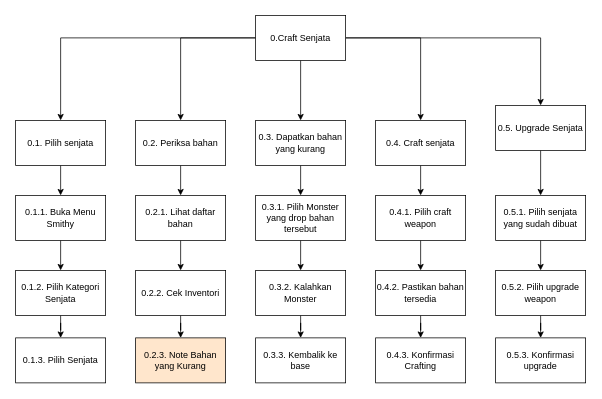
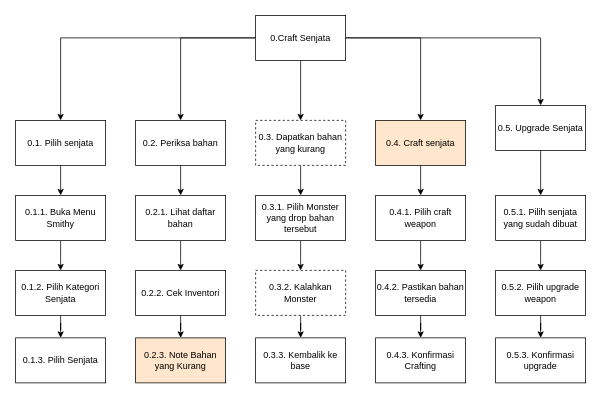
(300, 143) -> (300, 143)
(420, 143) -> (420, 143)
(300, 293) -> (300, 293)
